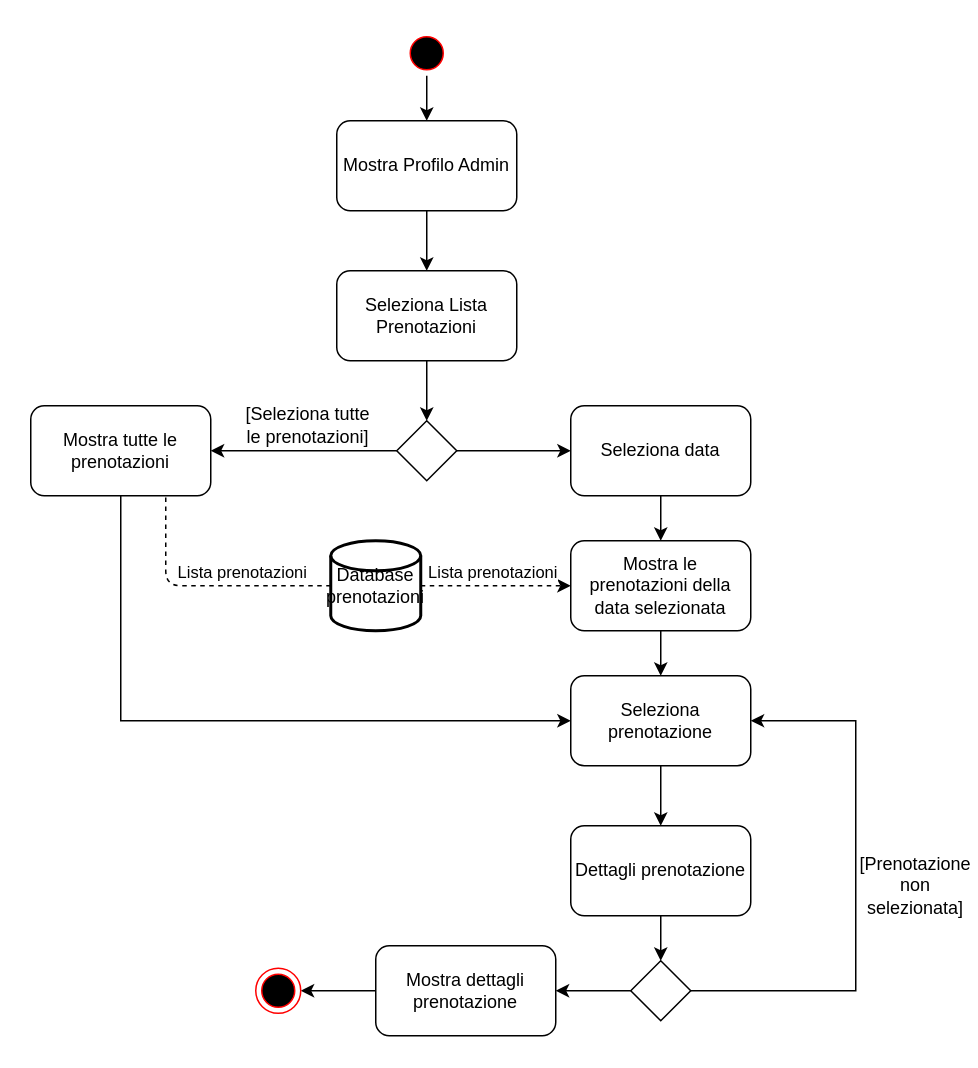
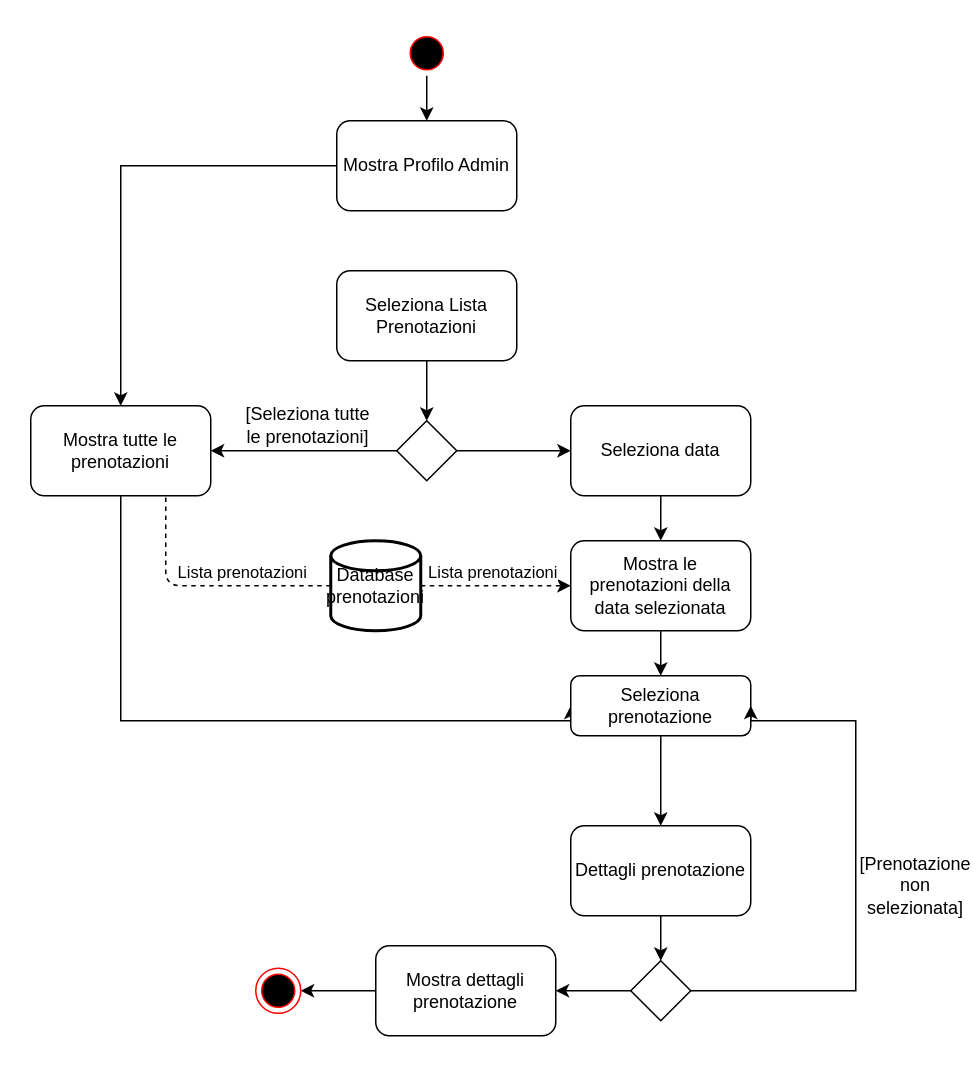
(427, 236) -> (121, 173)
(661, 721) -> (661, 706)
